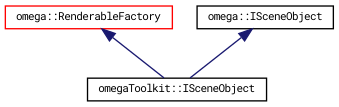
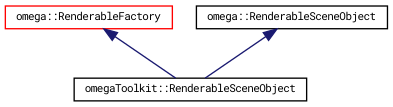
(265, 17) -> (292, 17)
(177, 90) -> (190, 90)
